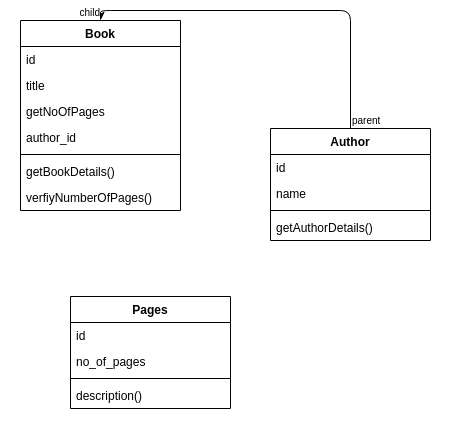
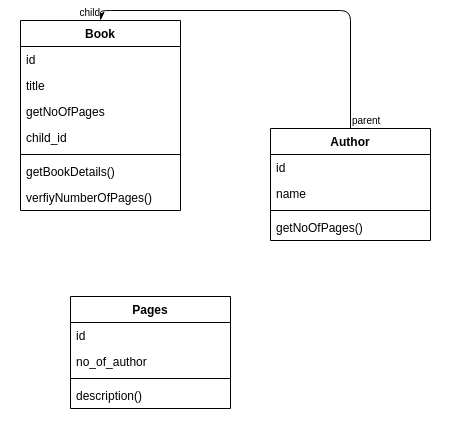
(55, 138) -> (48, 138)
(333, 228) -> (323, 228)
(113, 362) -> (116, 362)
